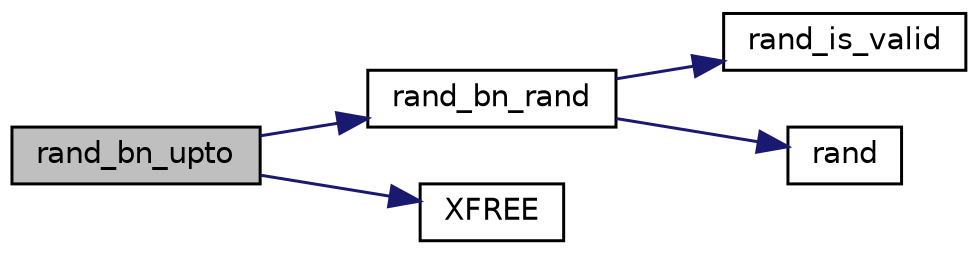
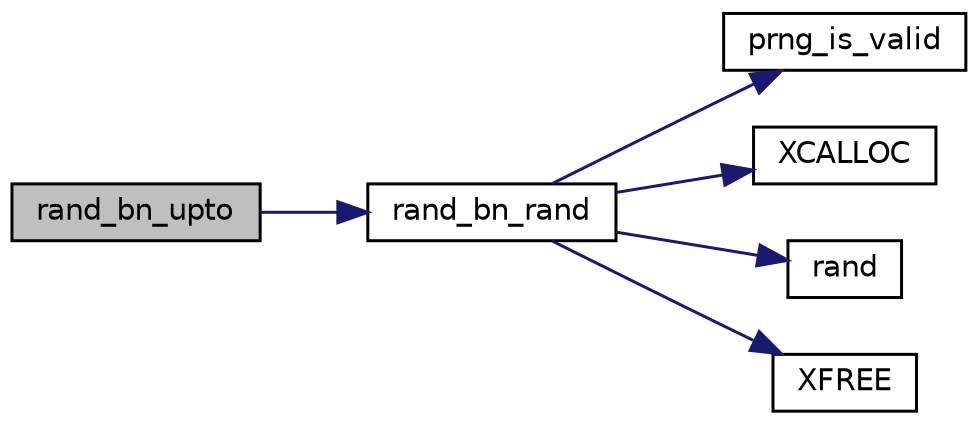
(845, 42) -> (845, 42)
none -> (845, 155)
(325, 186) -> (653, 291)
